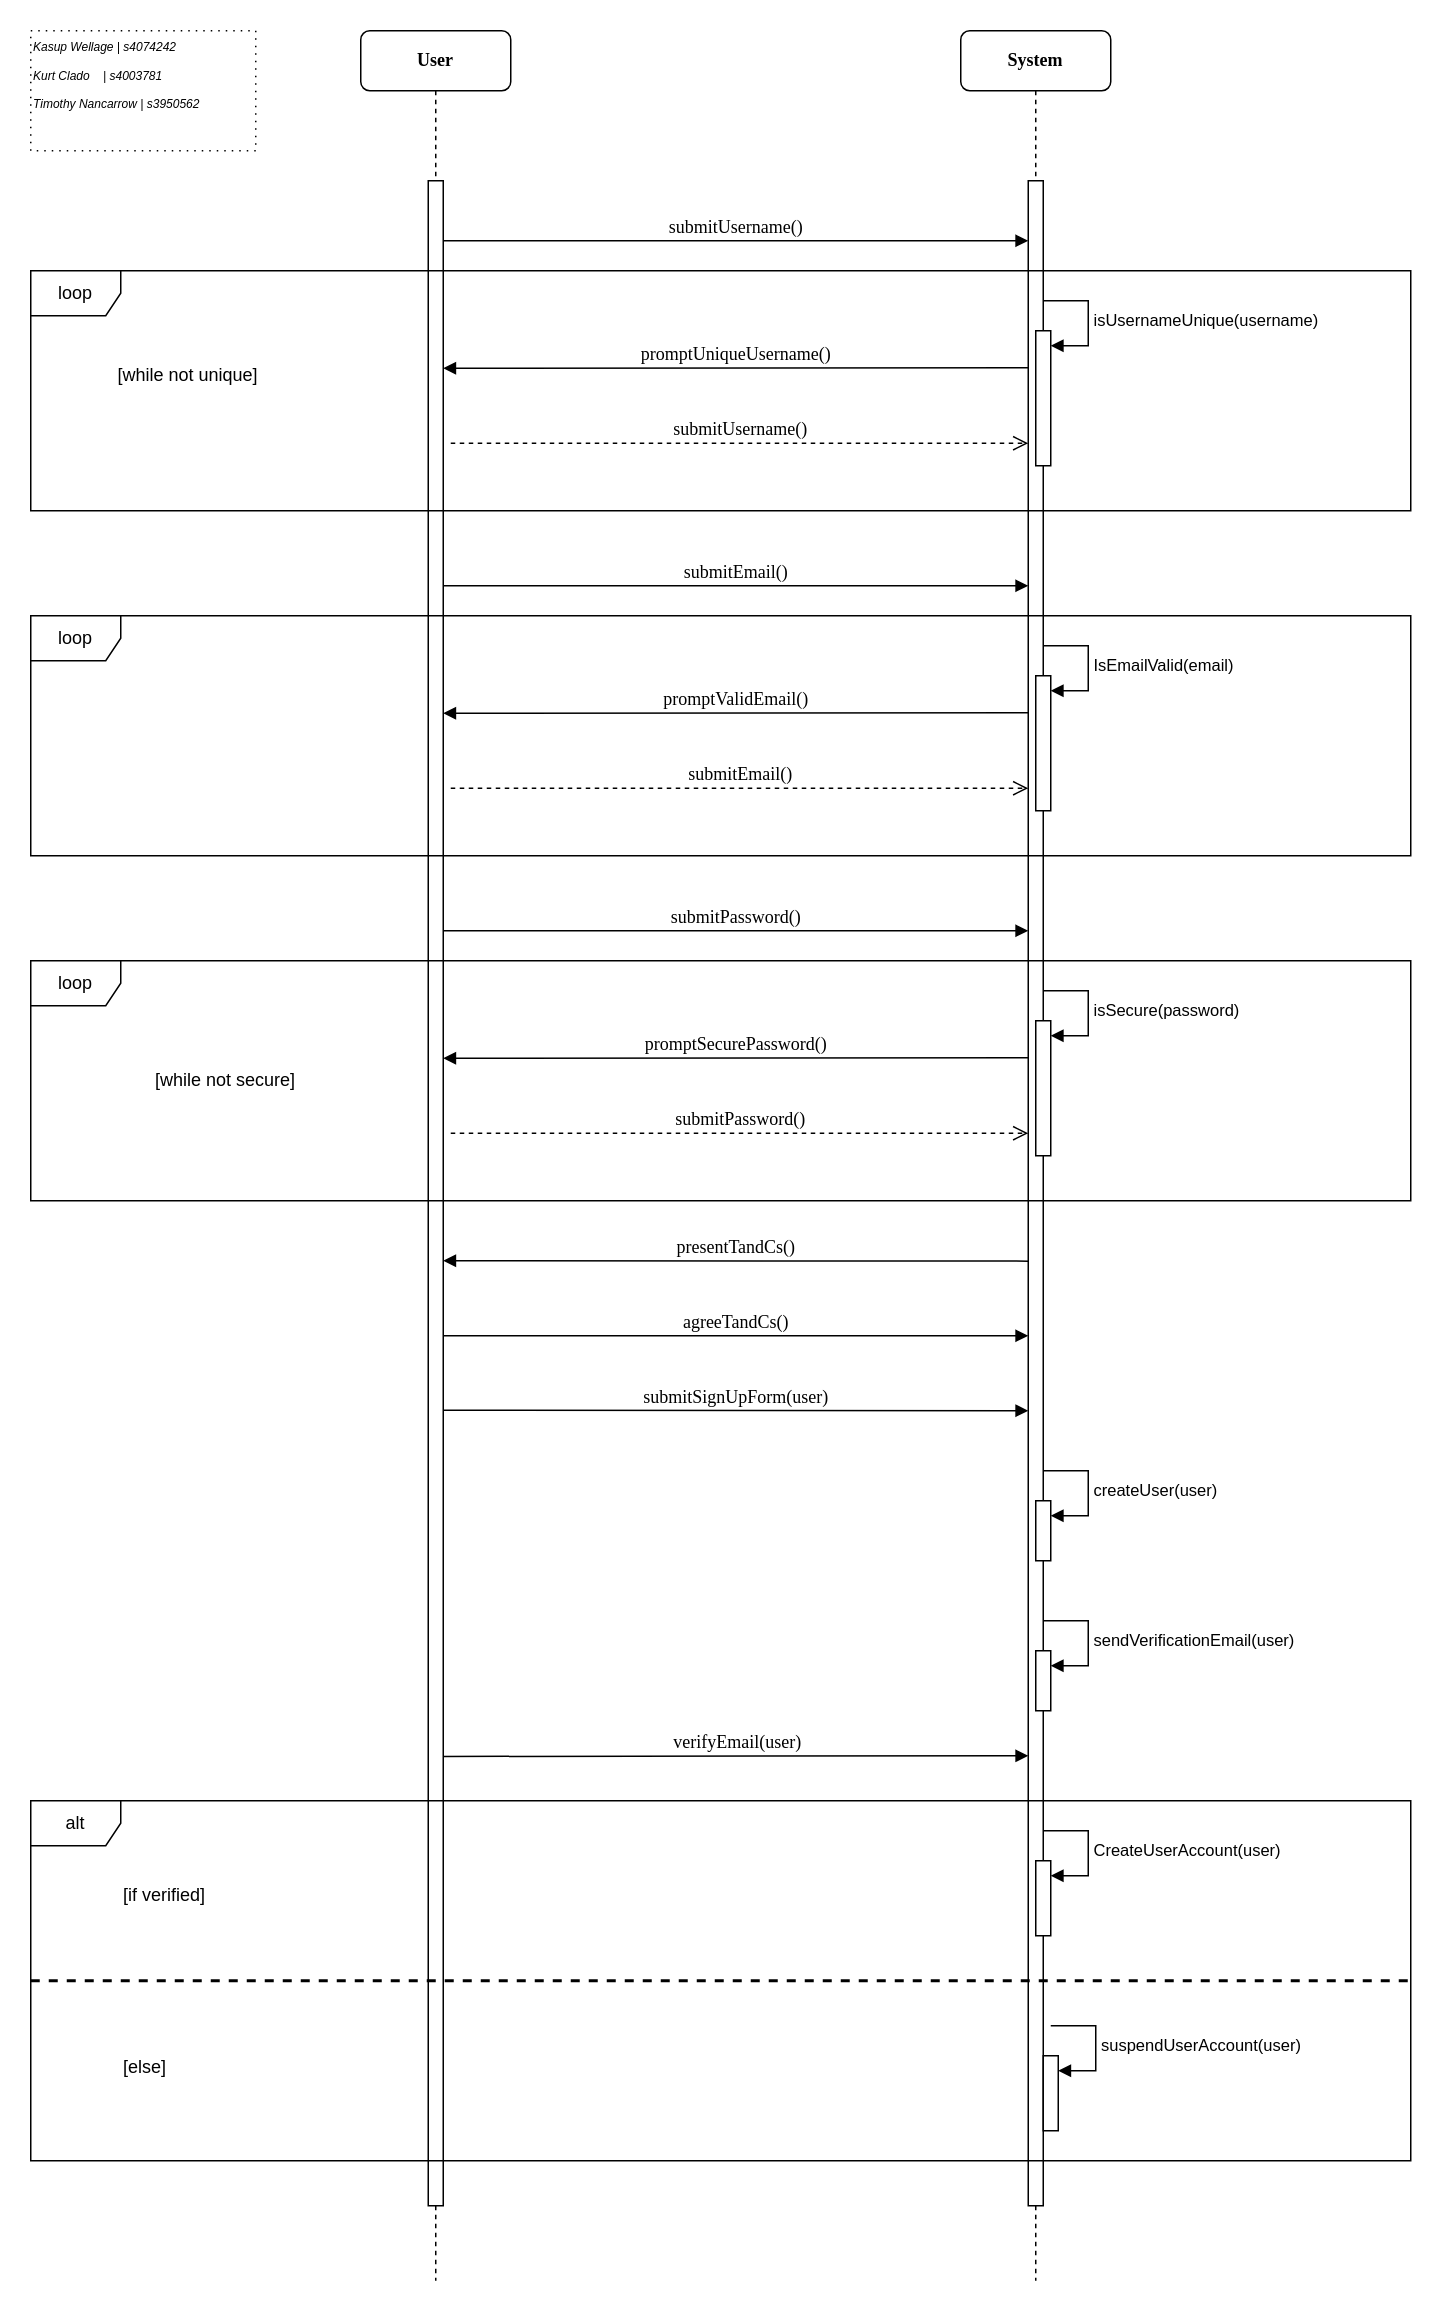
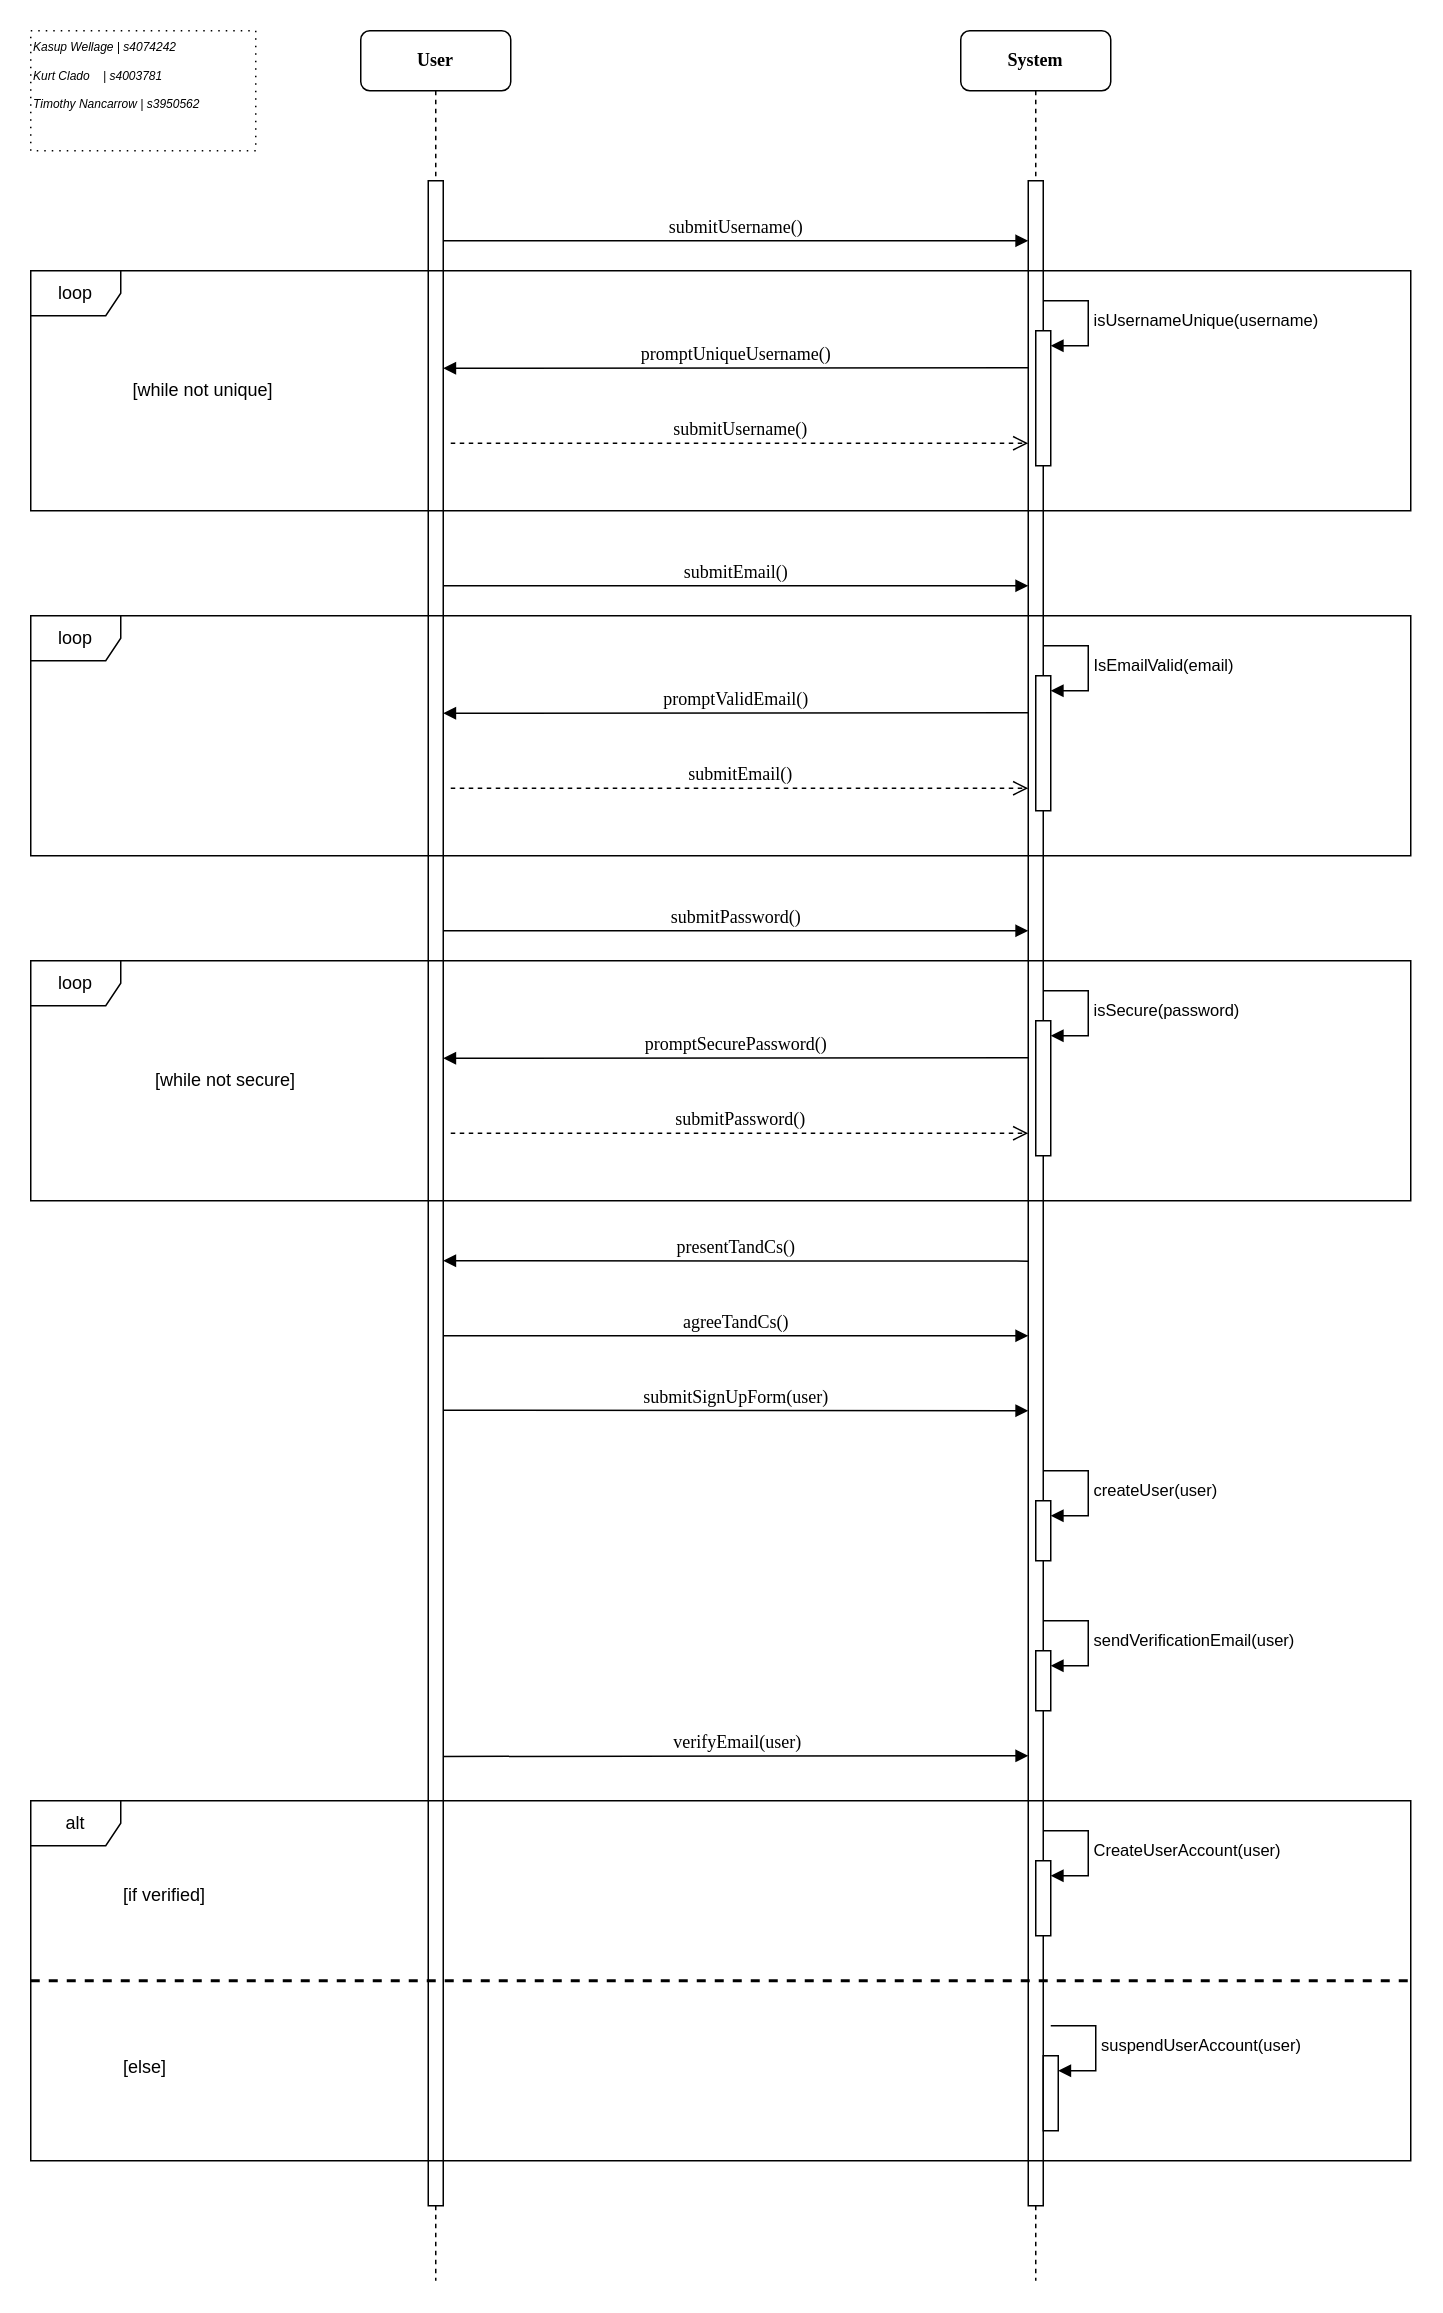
(188, 376) -> (203, 391)
